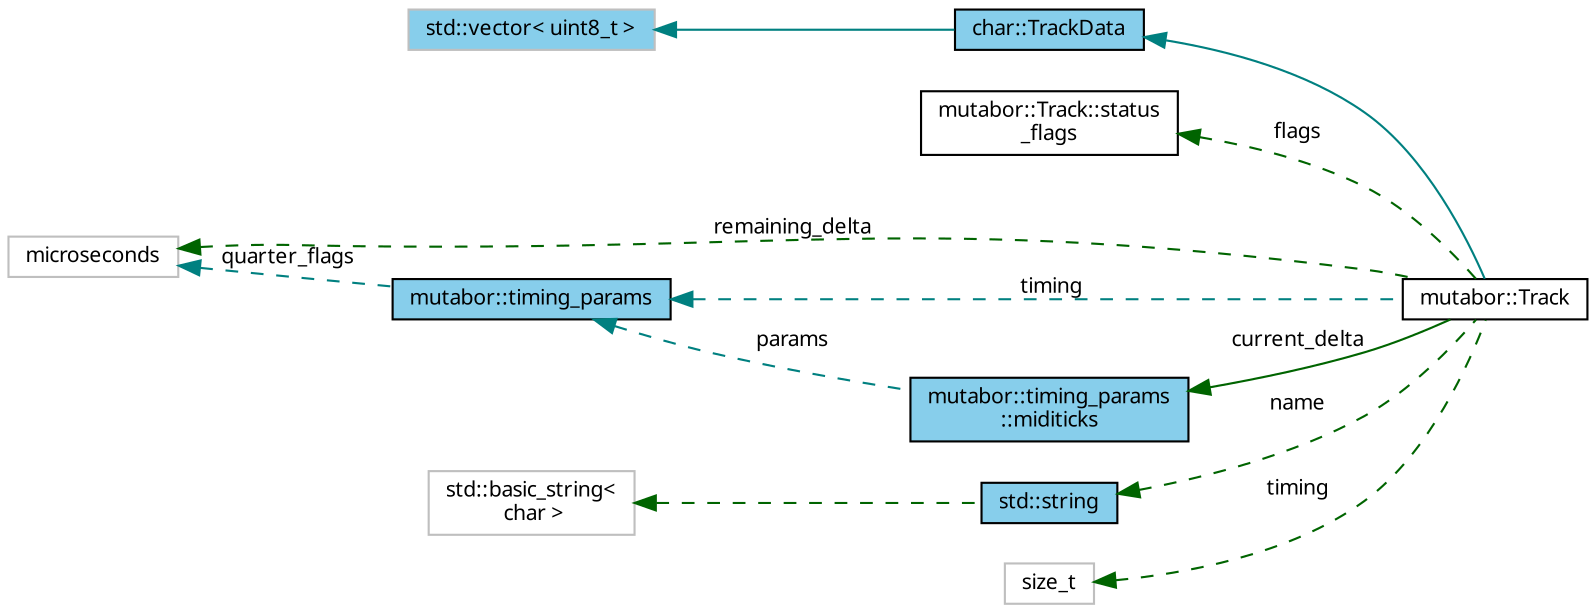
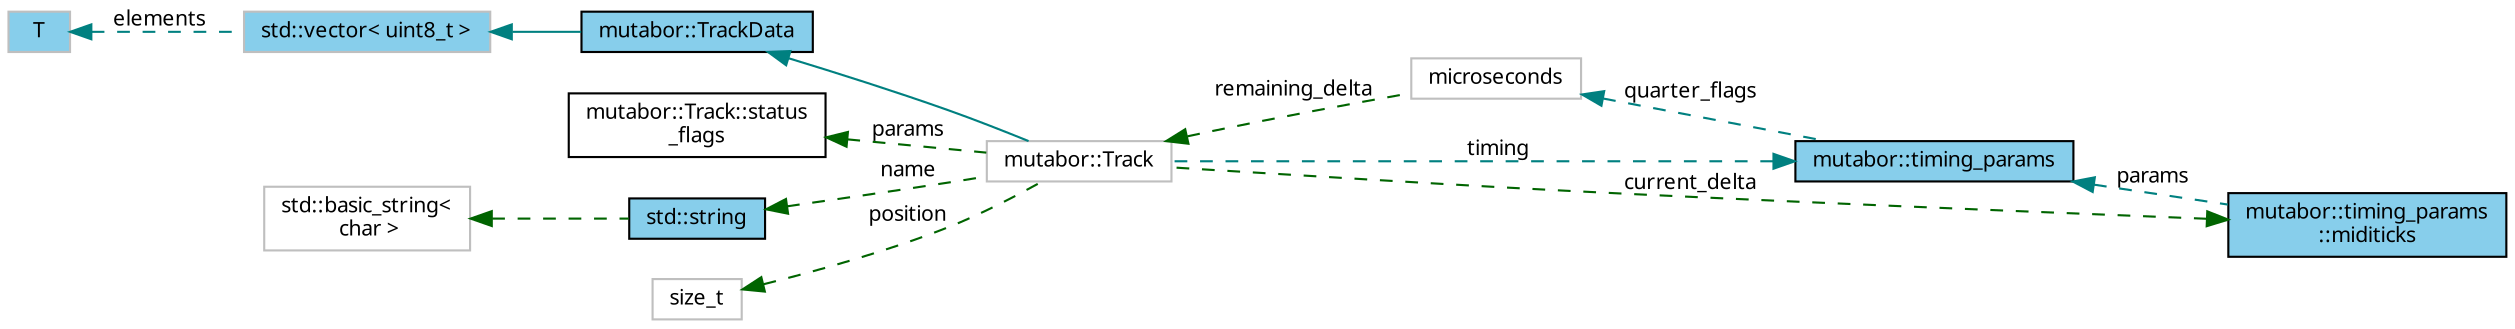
(1049, 30) -> (697, 32)
none -> (39, 32)
(1296, 133) -> (906, 131)
(810, 240) -> (1299, 114)
(1495, 299) -> (1079, 161)
(1332, 361) -> (1689, 197)
(1296, 489) -> (906, 215)
